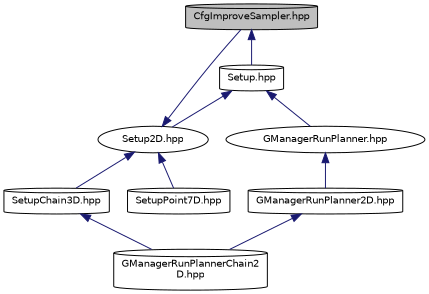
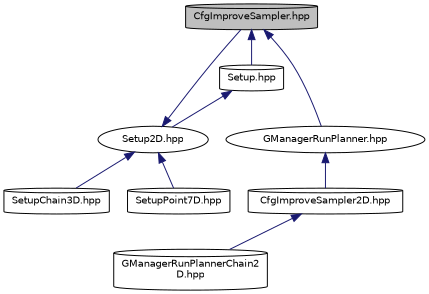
(292, 112) -> (301, 79)
(325, 201) -> (325, 201)
(121, 234) -> none
